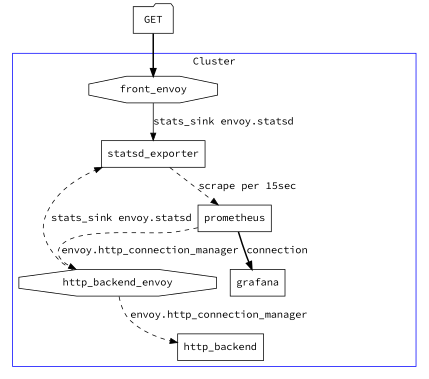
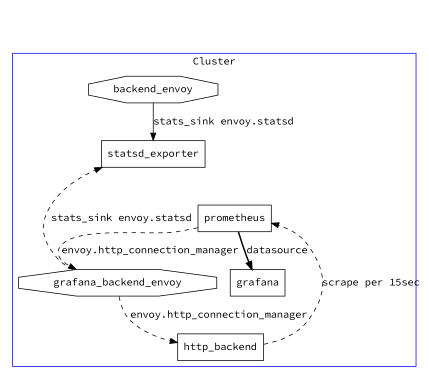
(153, 20) -> none
(153, 90) -> (153, 90)
(191, 184) -> (322, 290)
(277, 251) -> (277, 251)
(118, 283) -> (118, 283)
